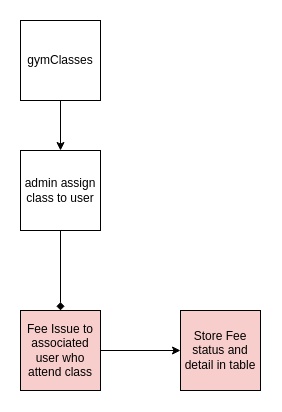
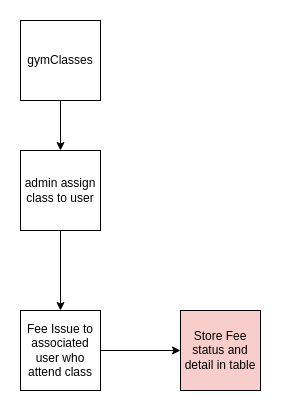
(61, 302) -> (61, 302)
(61, 351) -> (61, 351)
